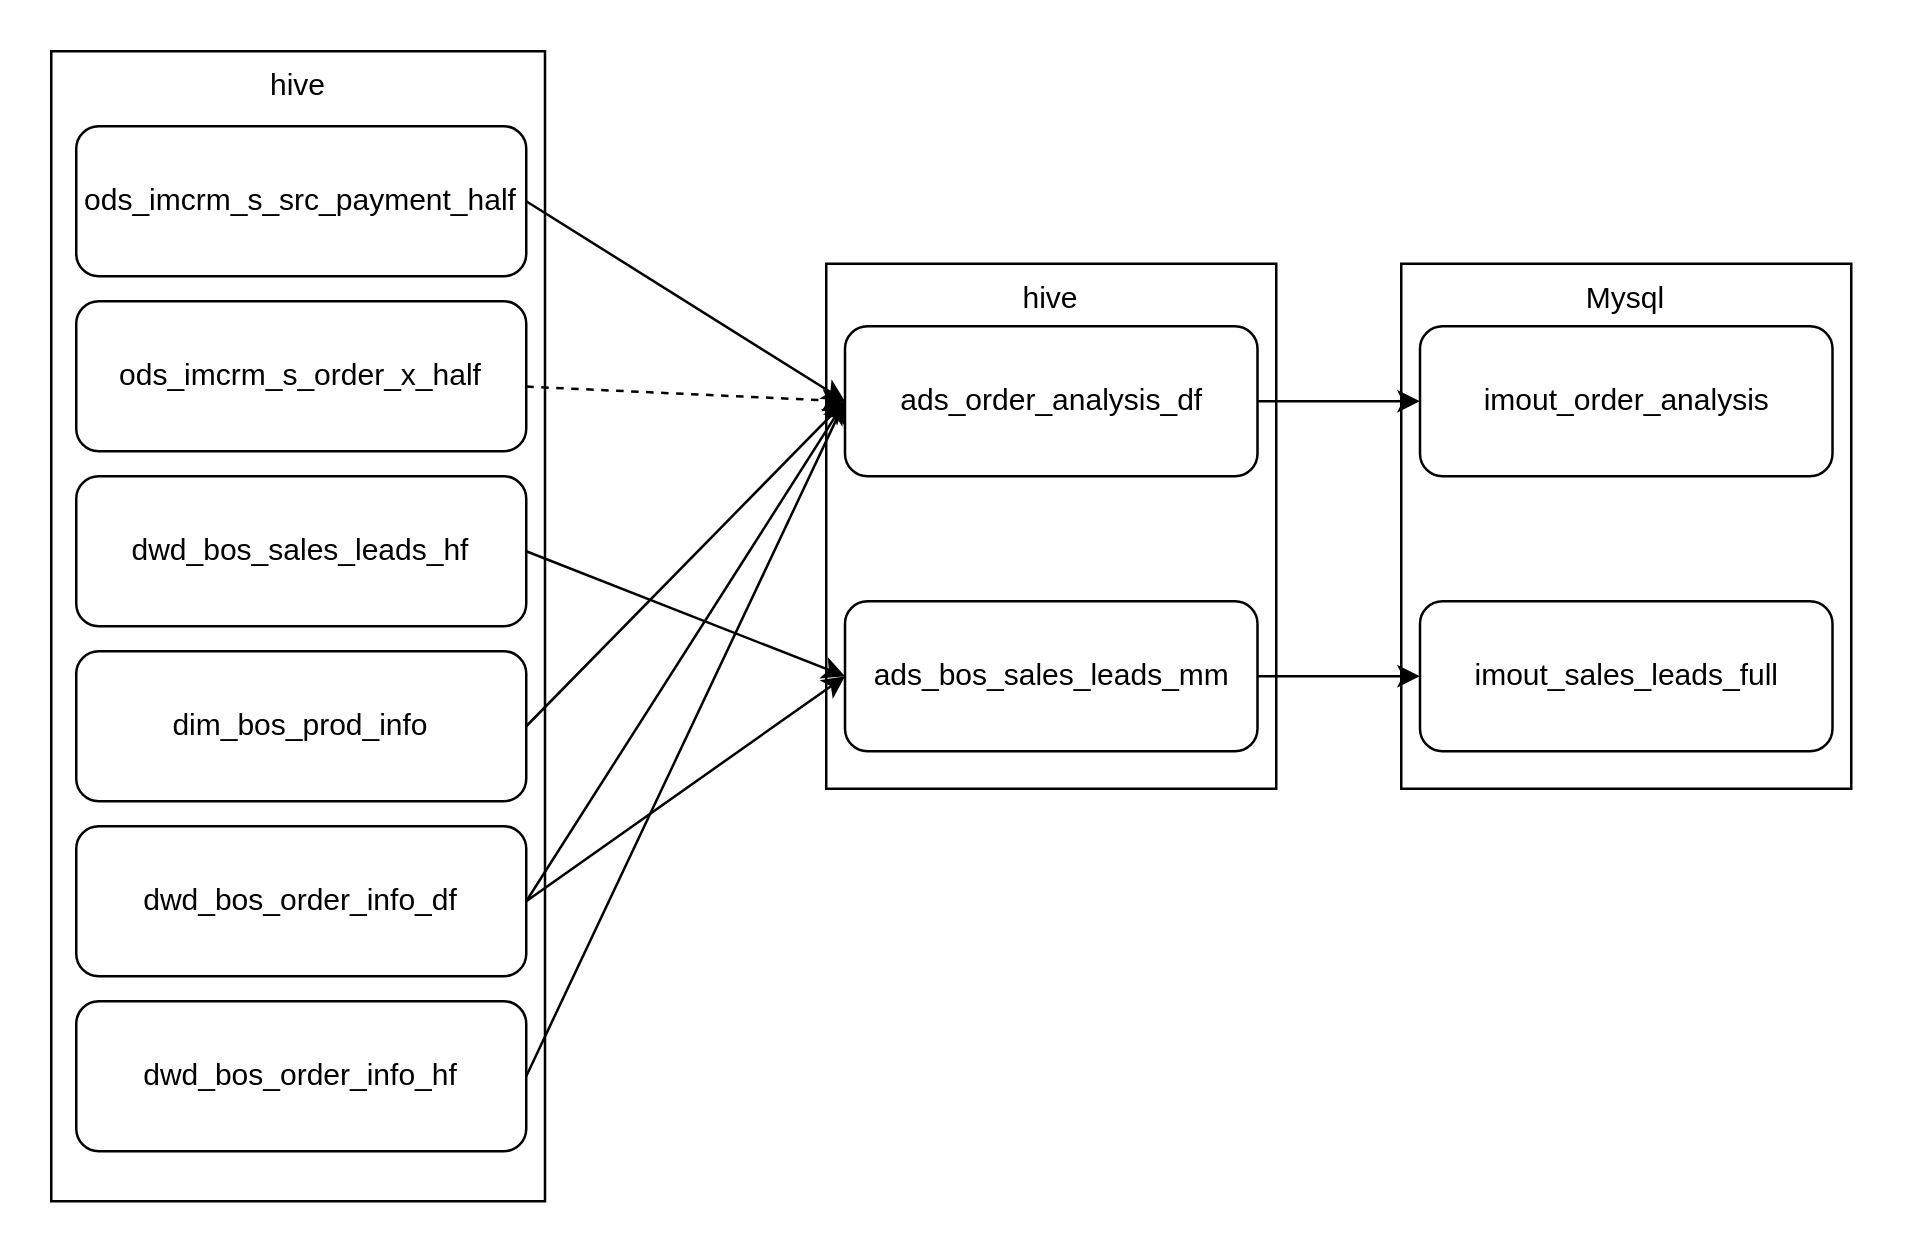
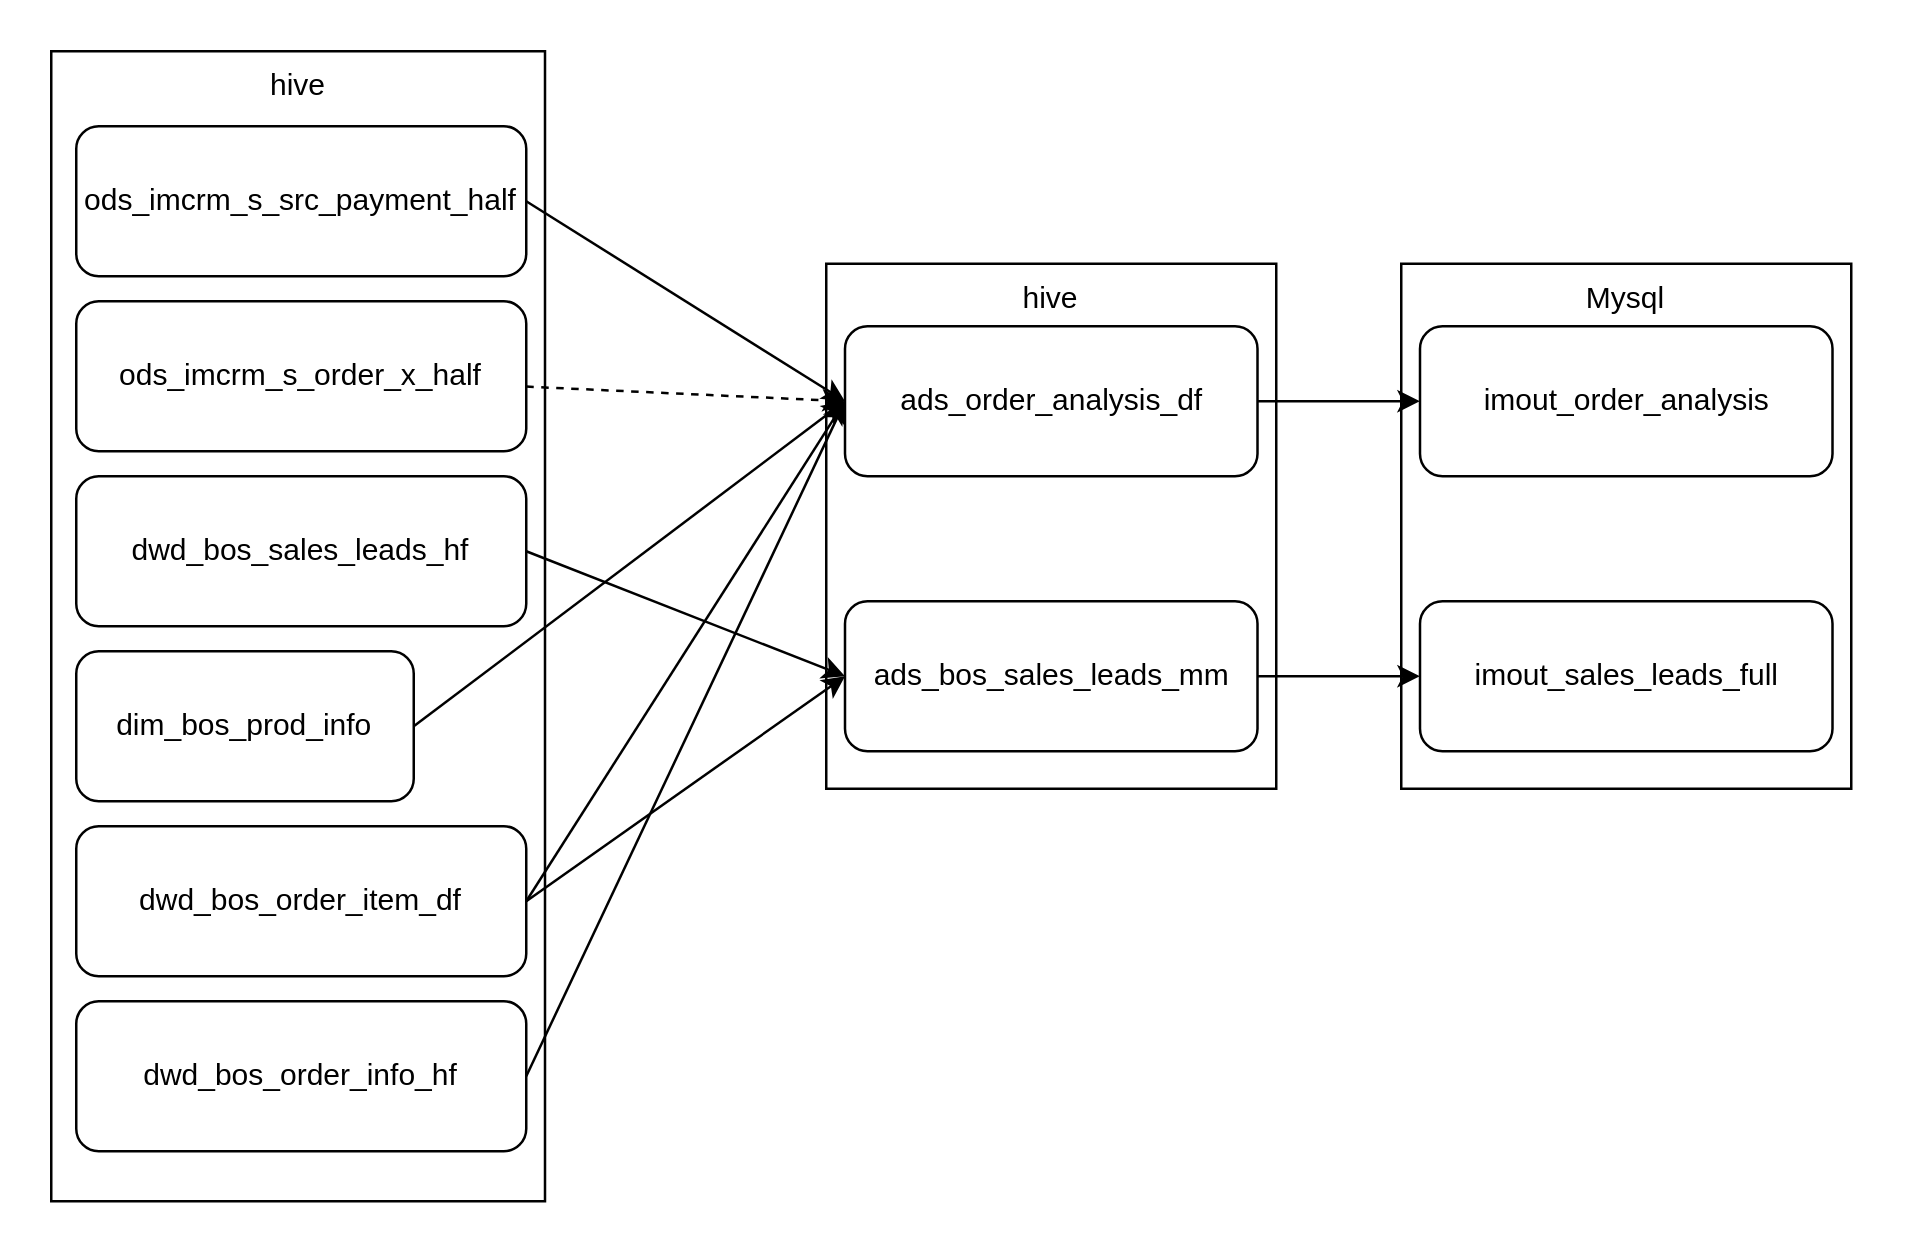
(301, 726) -> (245, 726)
(301, 901) -> (301, 901)
